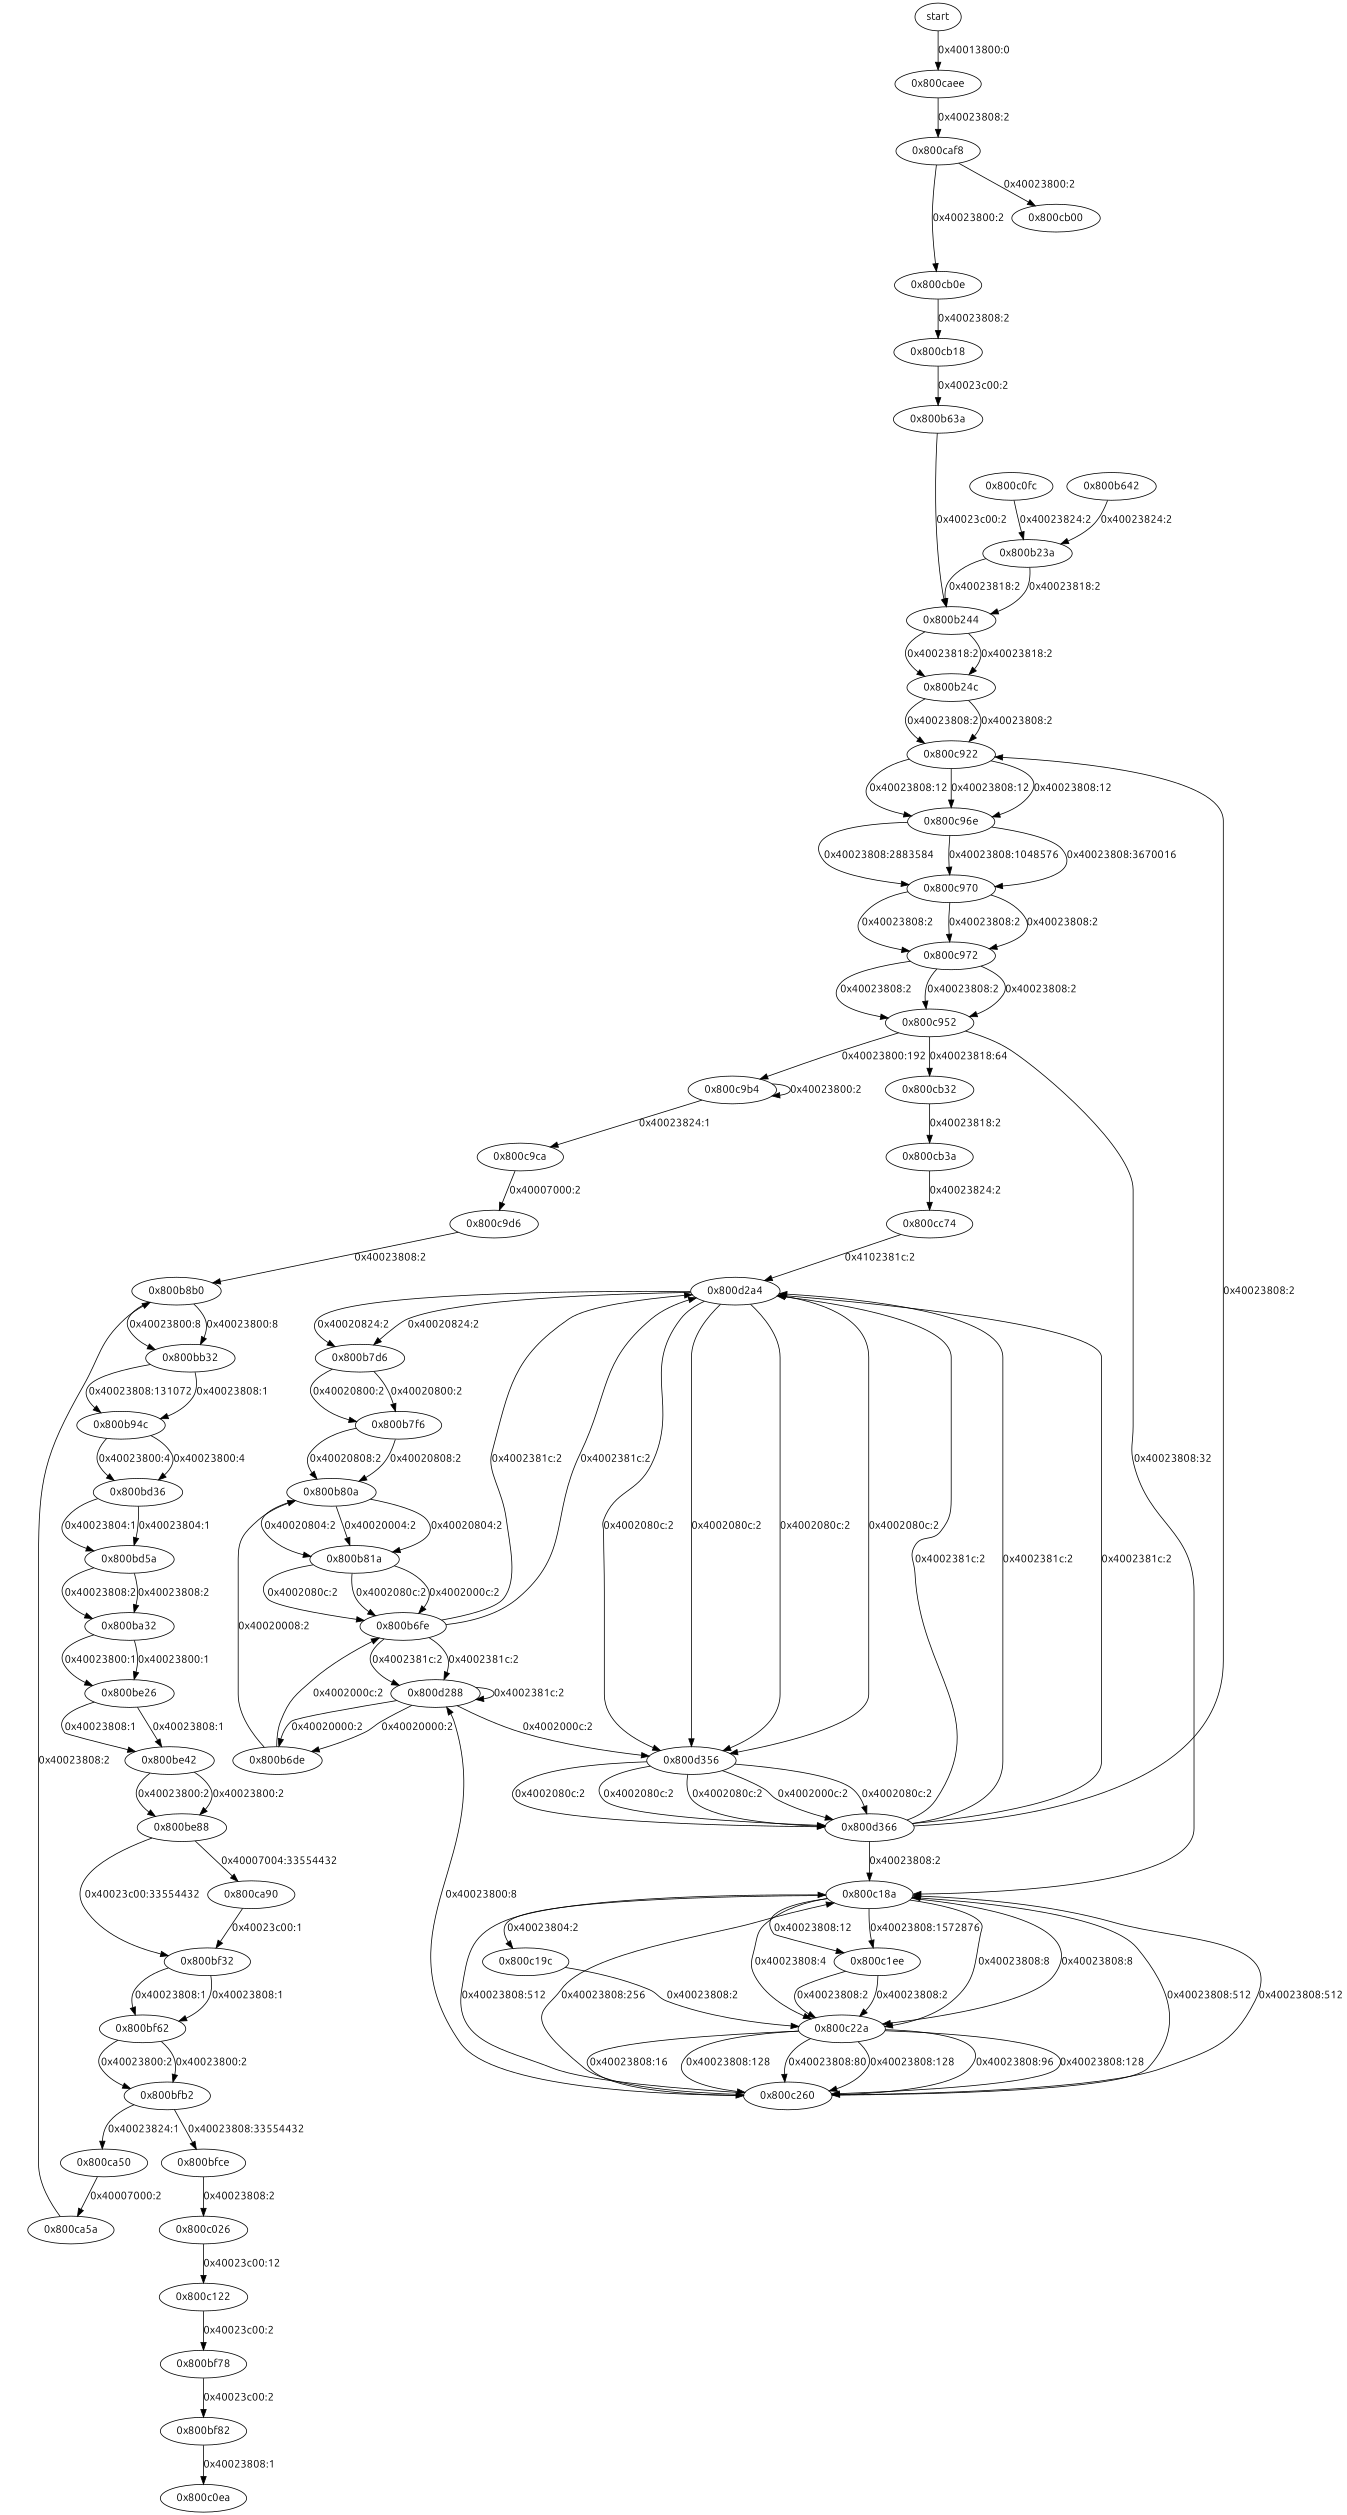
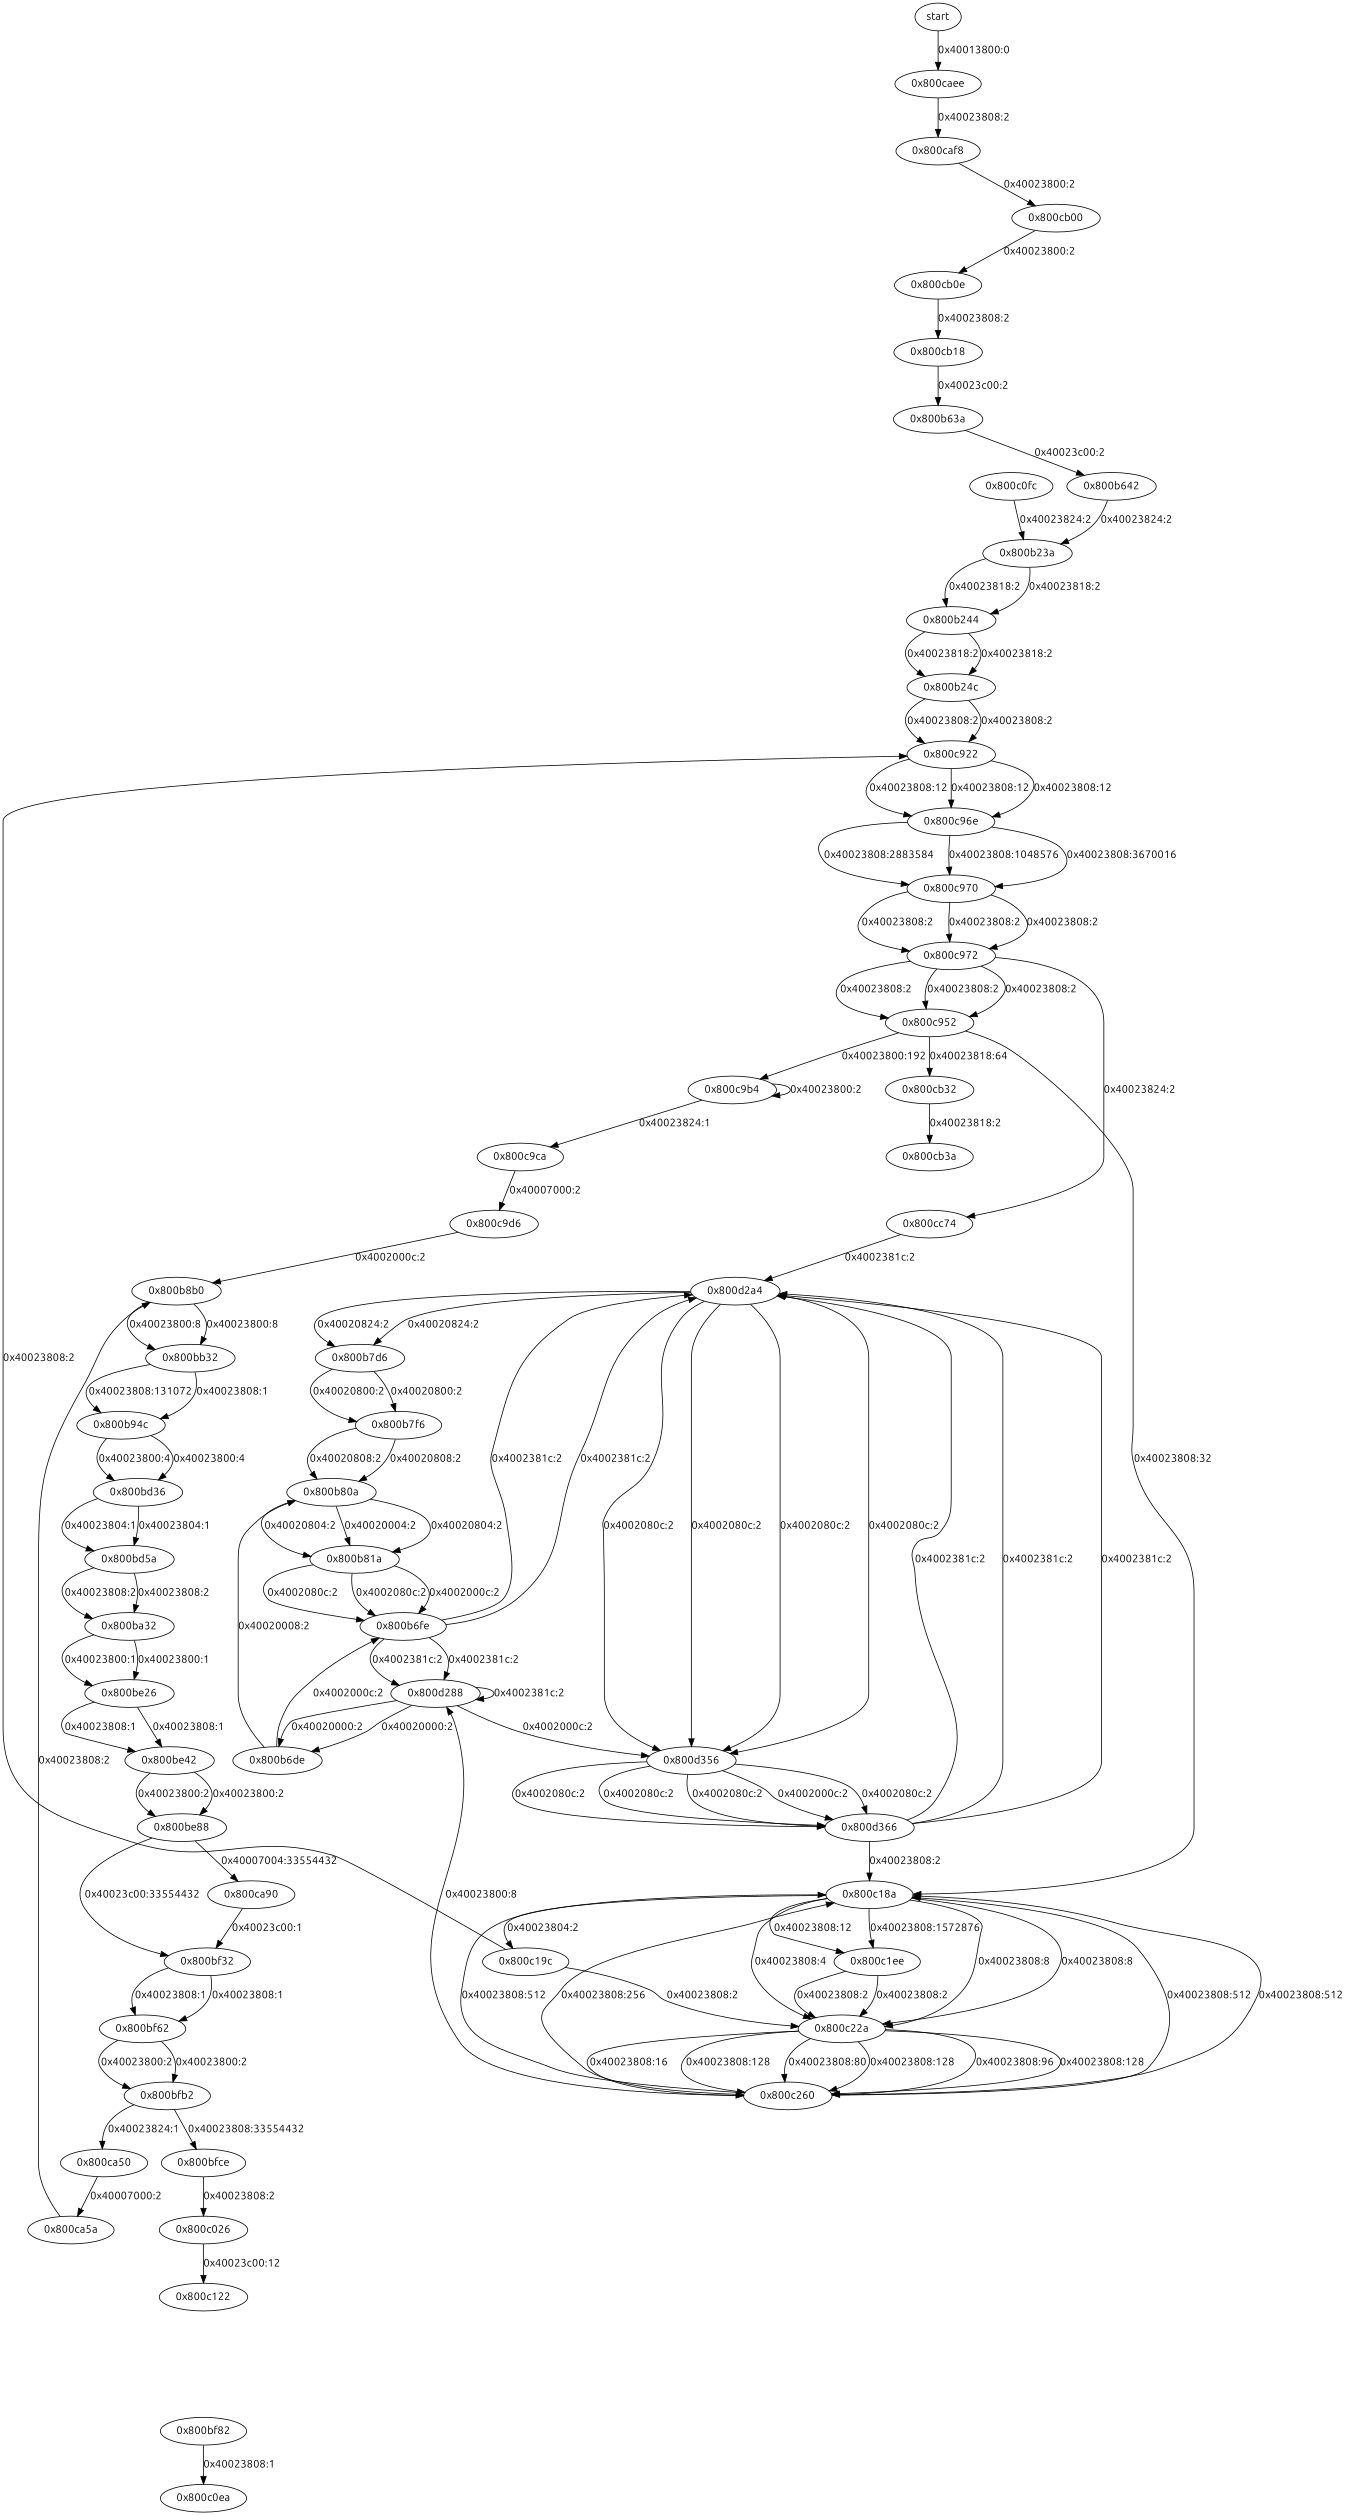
(932, 214) -> (1001, 250)
(936, 516) -> (1021, 452)
(930, 1187) -> (1104, 1094)
(391, 1258) -> (391, 1258)
(880, 1258) -> (880, 1258)
(1223, 1313) -> (3, 1118)
(204, 2364) -> none
